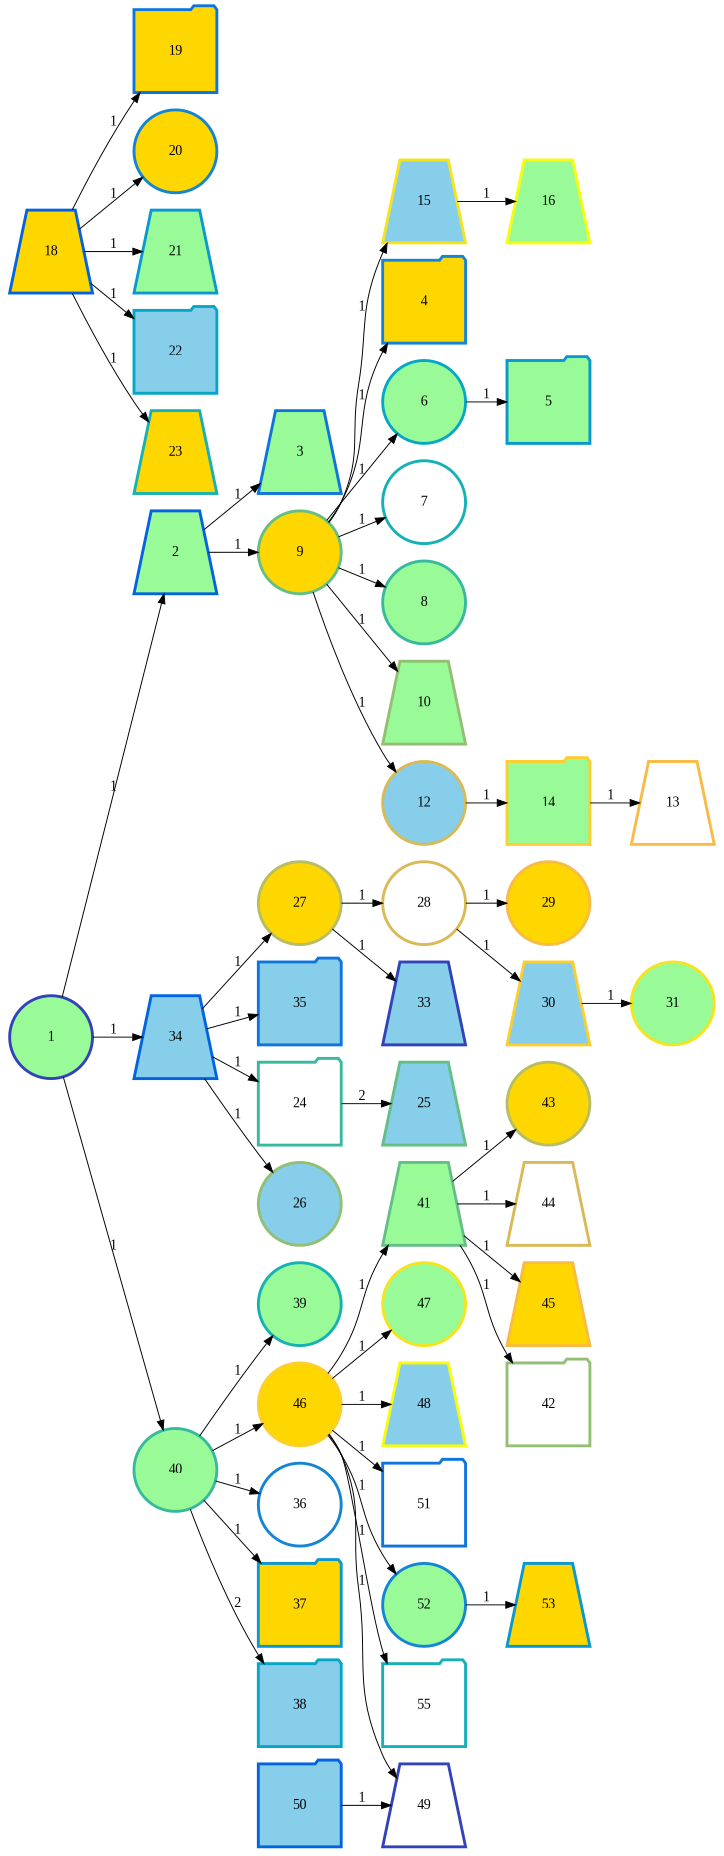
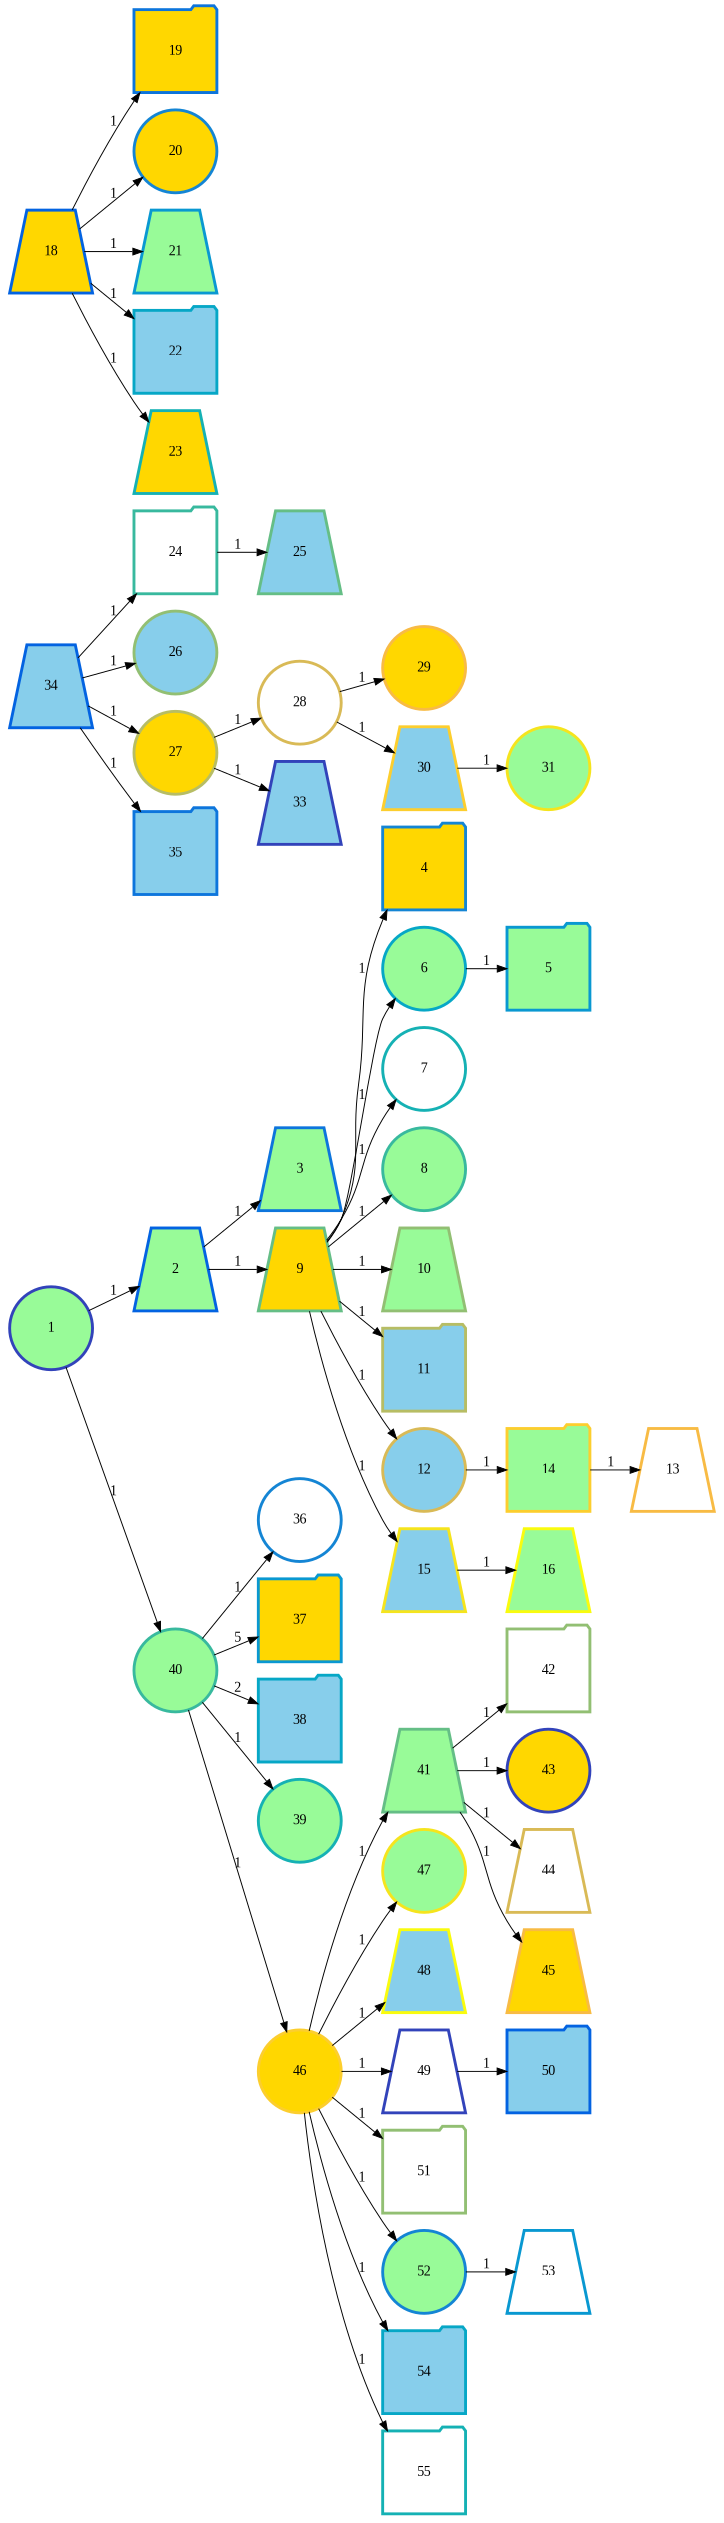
(300, 552) -> (300, 1269)
(113, 1037) -> none
(362, 1096) -> (238, 545)
(548, 1104) -> (548, 1771)
none -> (424, 1370)
(424, 1505) -> (424, 2172)
(238, 1530) -> (238, 1638)
(548, 1605) -> (548, 2272)
(361, 1805) -> (477, 2071)
none -> (424, 2372)
